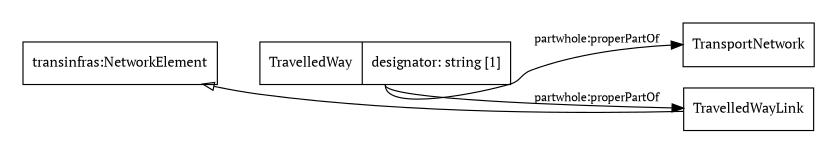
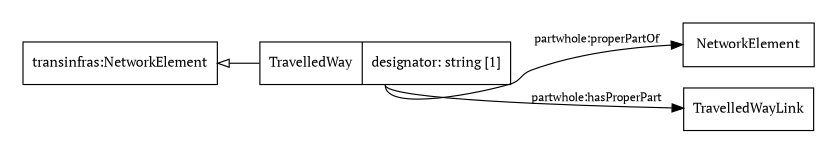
(749, 45) -> (749, 45)
(597, 98) -> (597, 98)
(448, 109) -> (244, 63)
